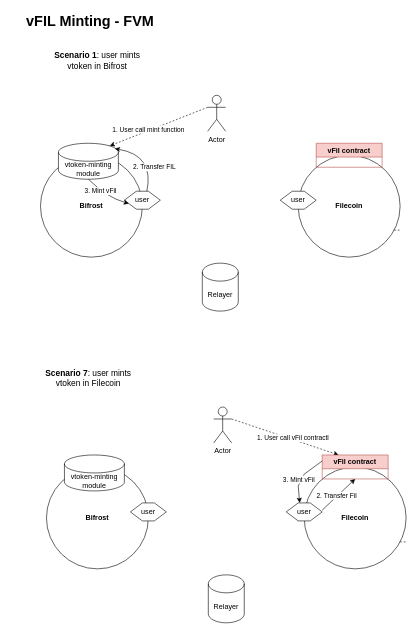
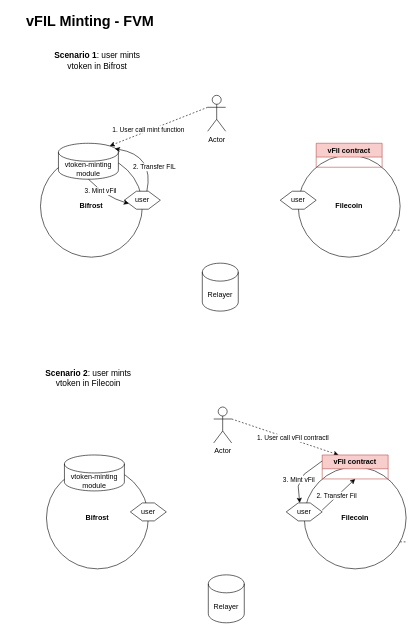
(89, 378) -> (89, 378)
